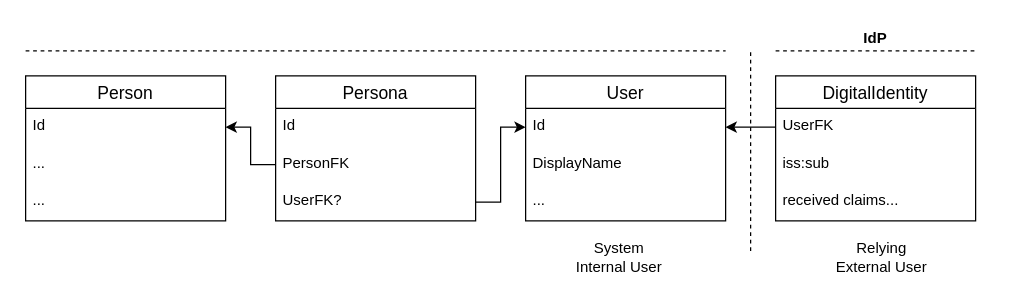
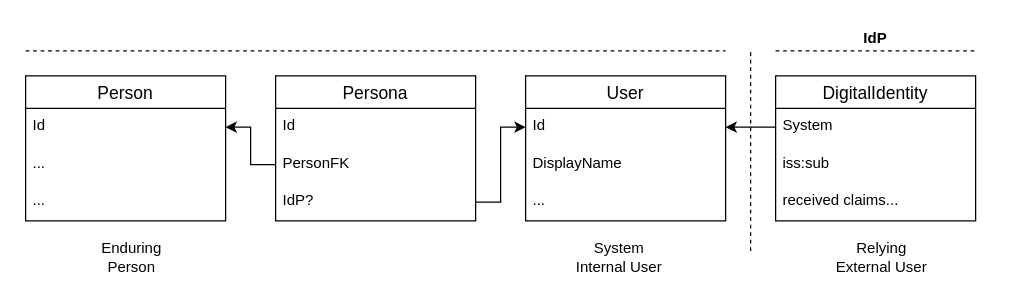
(808, 126) -> (808, 126)
(313, 201) -> (300, 201)
none -> (132, 257)
